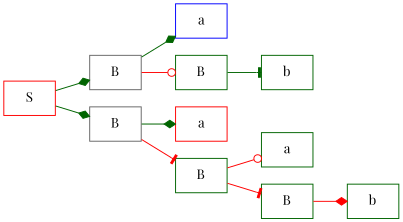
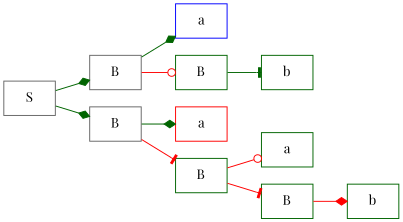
(30, 98) -> (30, 98)
